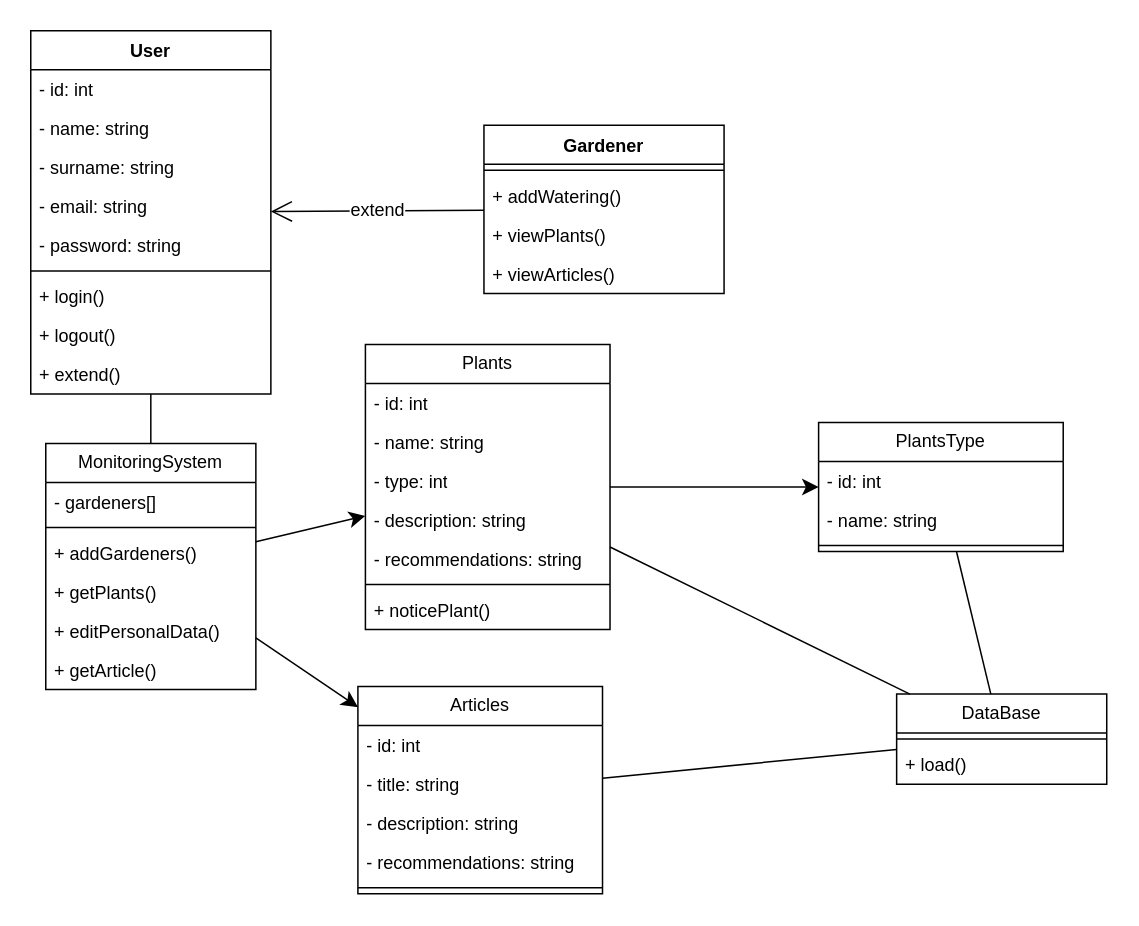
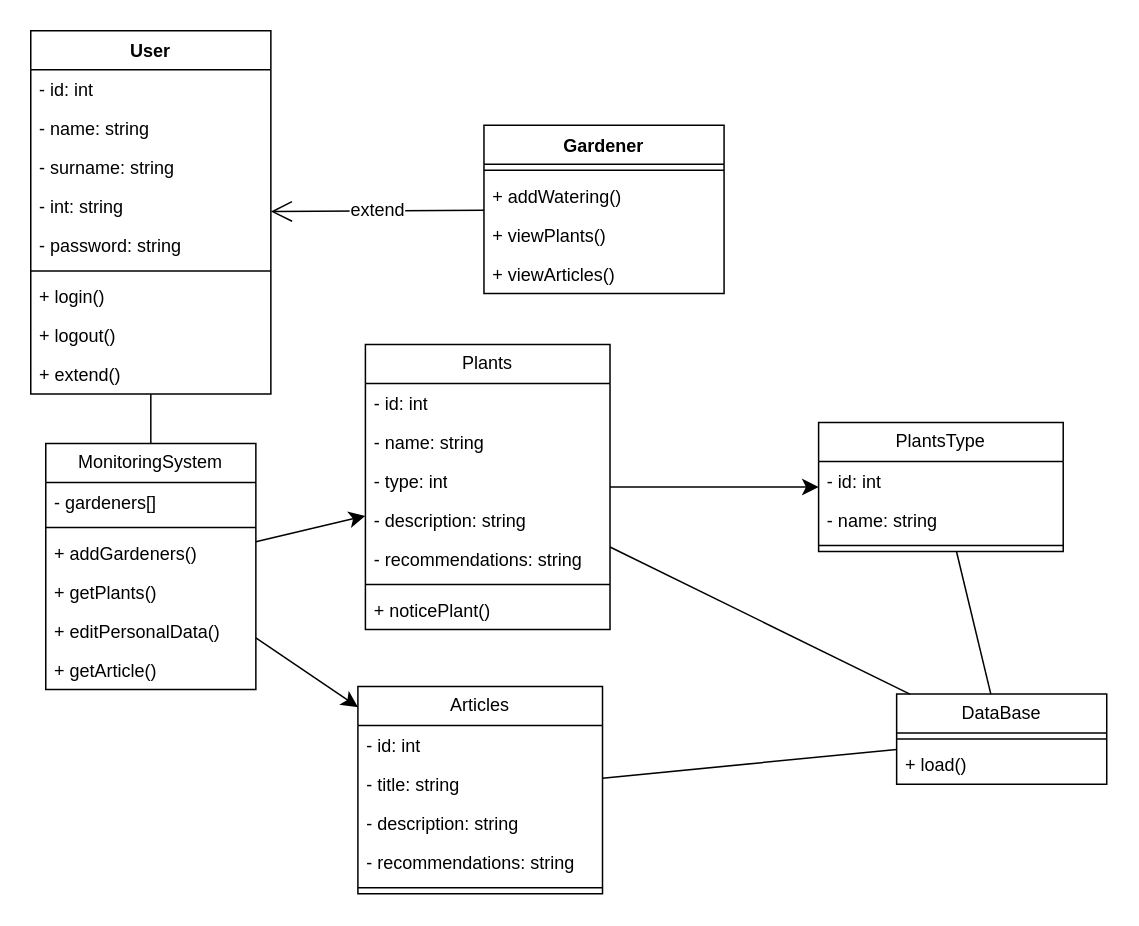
(101, 208) -> (94, 208)
